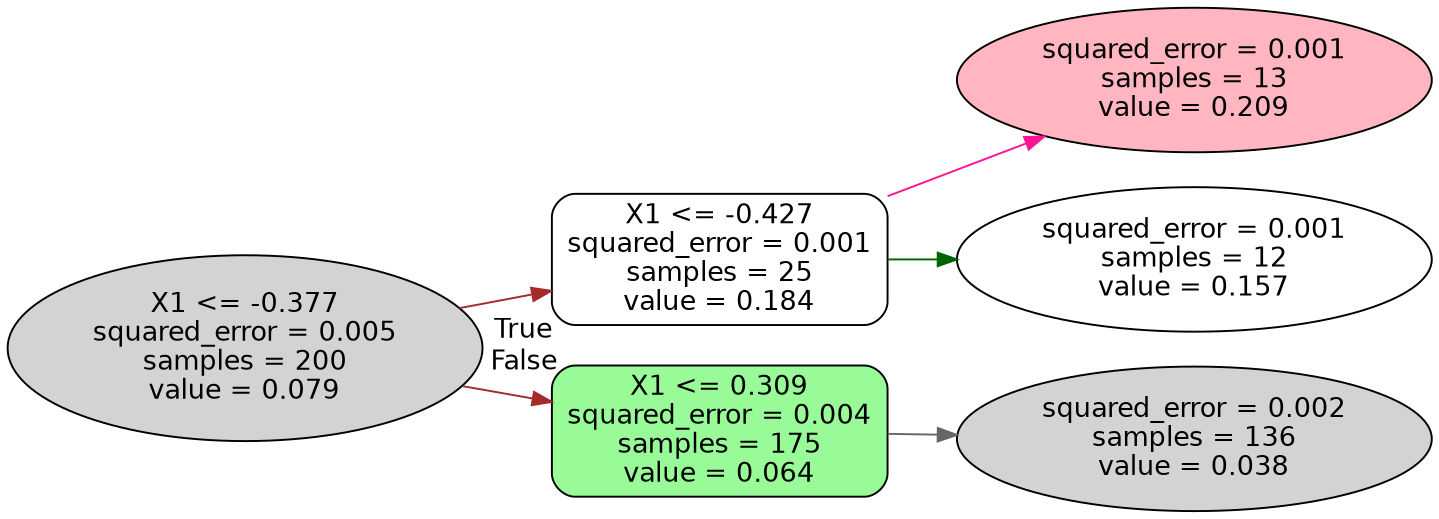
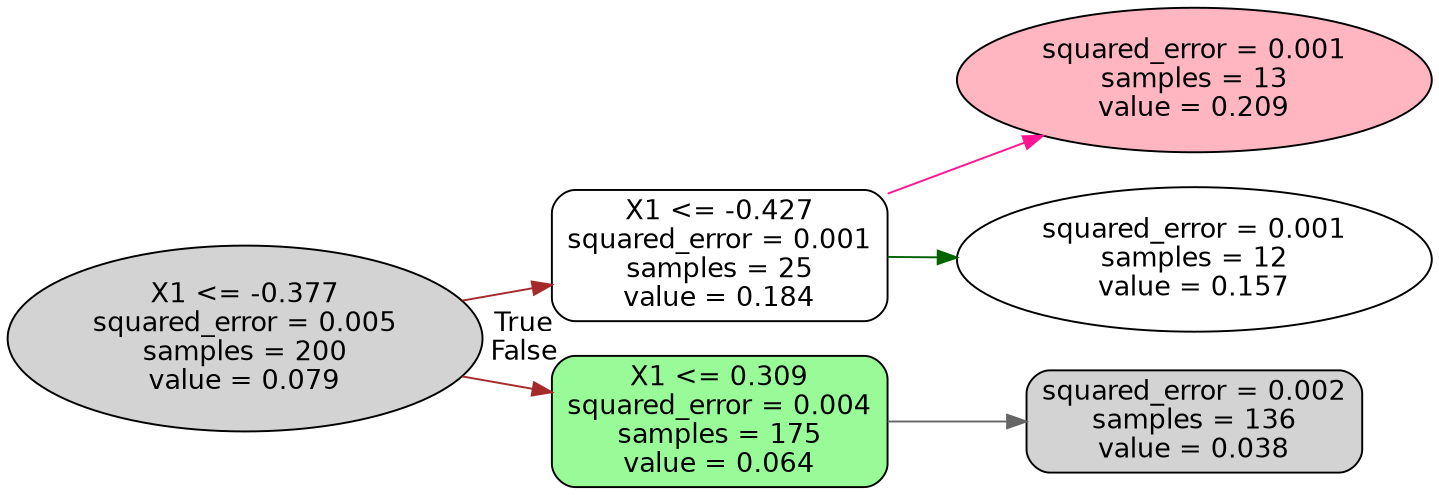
(1194, 439) -> (1194, 421)
